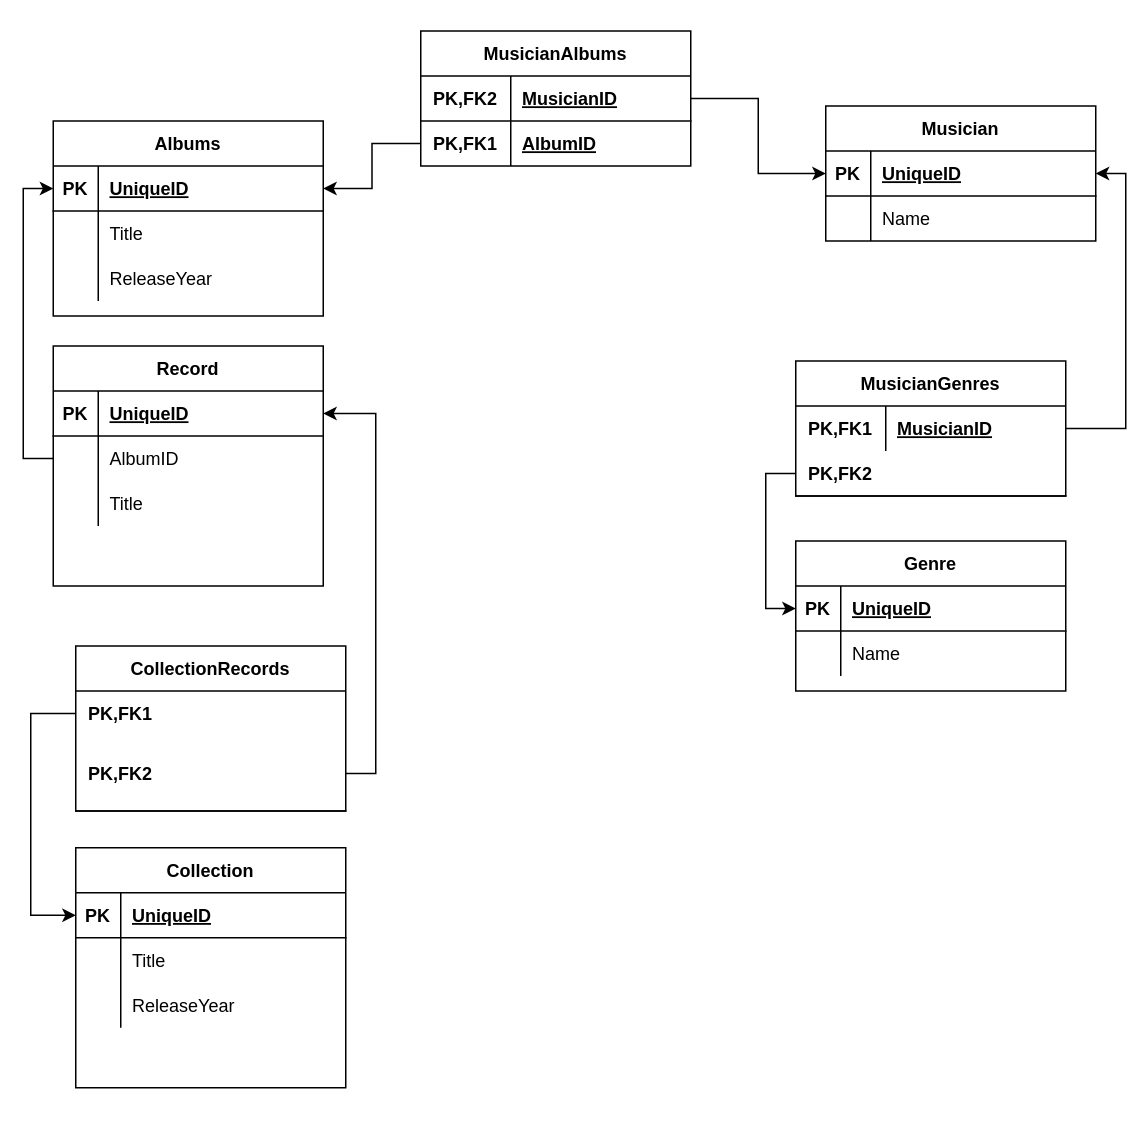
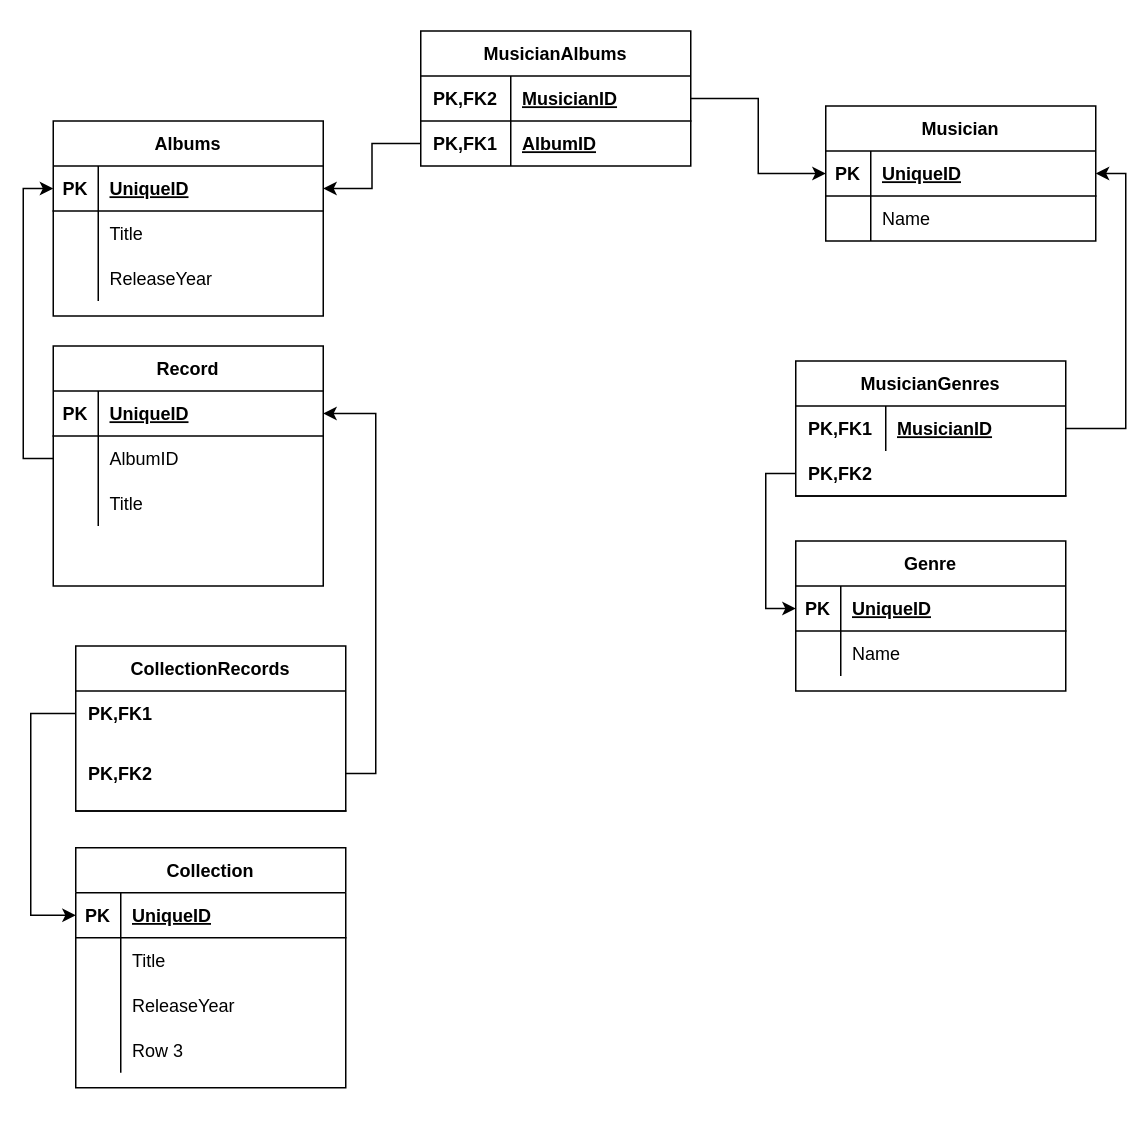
none -> (233, 1050)
